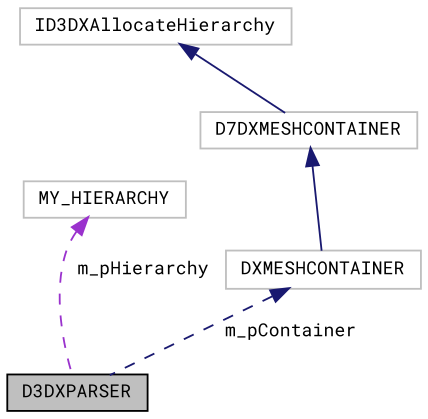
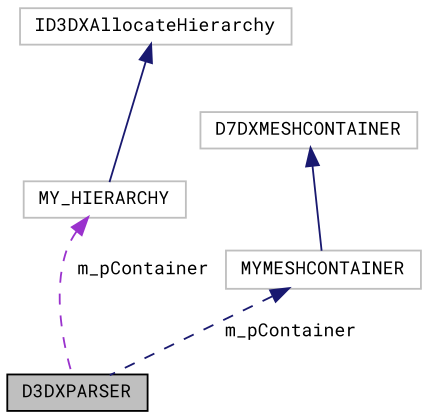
(240, 83) -> (128, 122)
(138, 270) -> (138, 270)
(323, 270) -> (323, 270)
